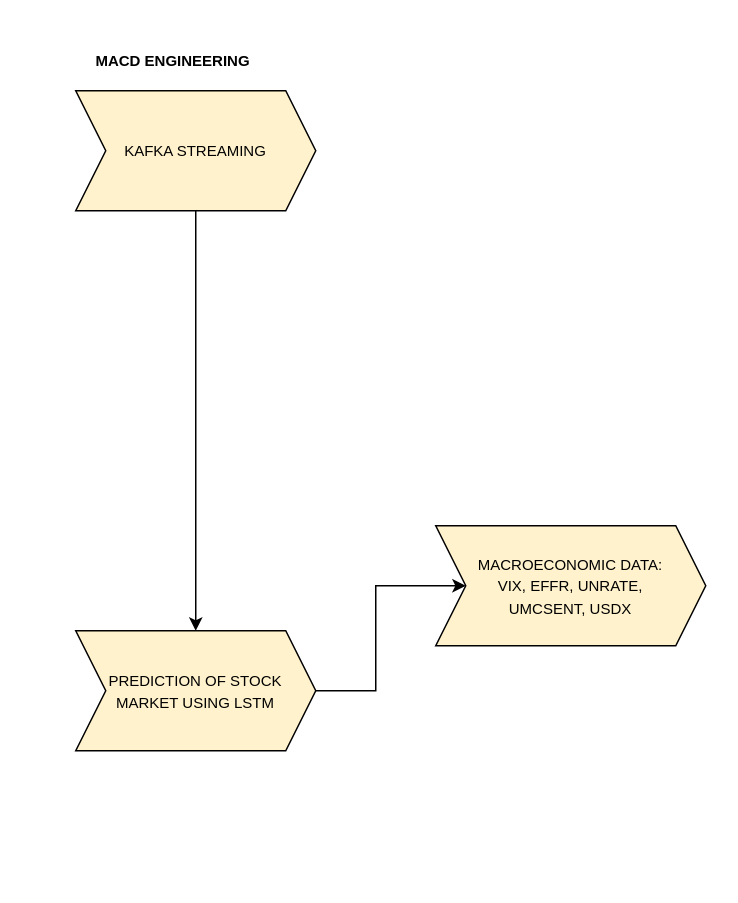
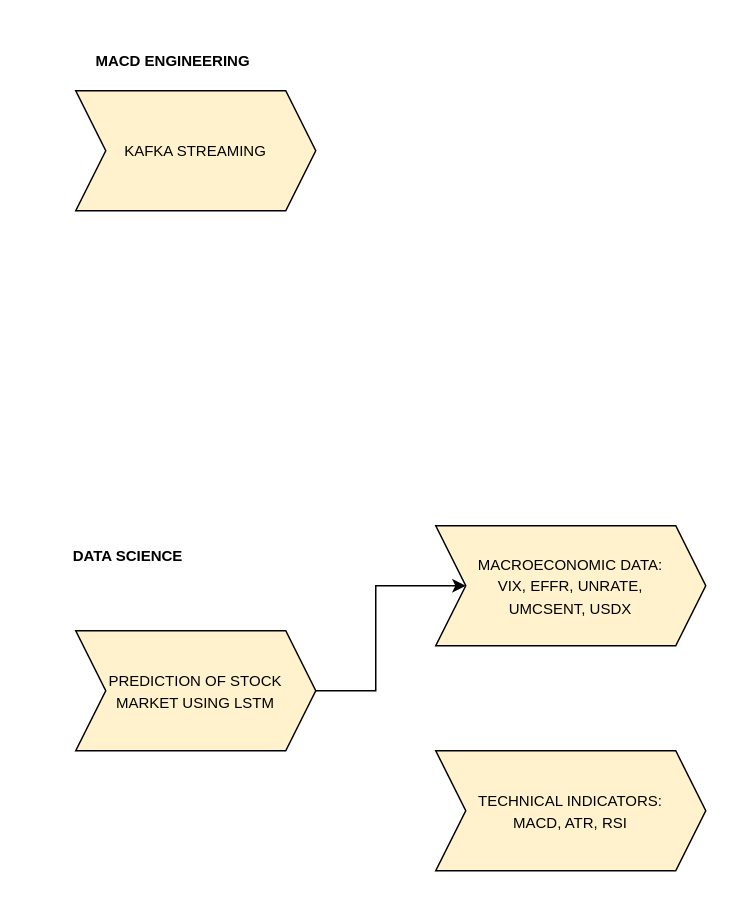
(196, 416) -> none
none -> (128, 556)
none -> (571, 811)
